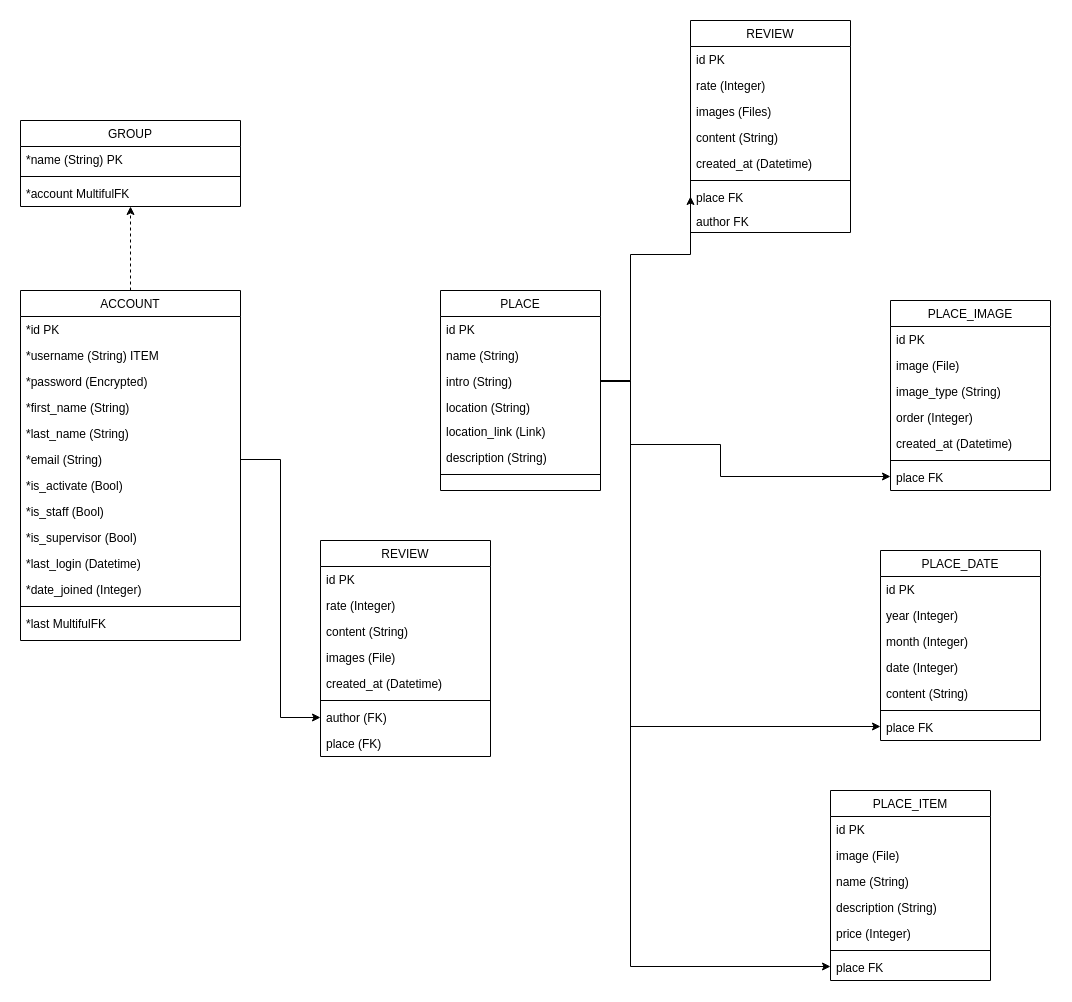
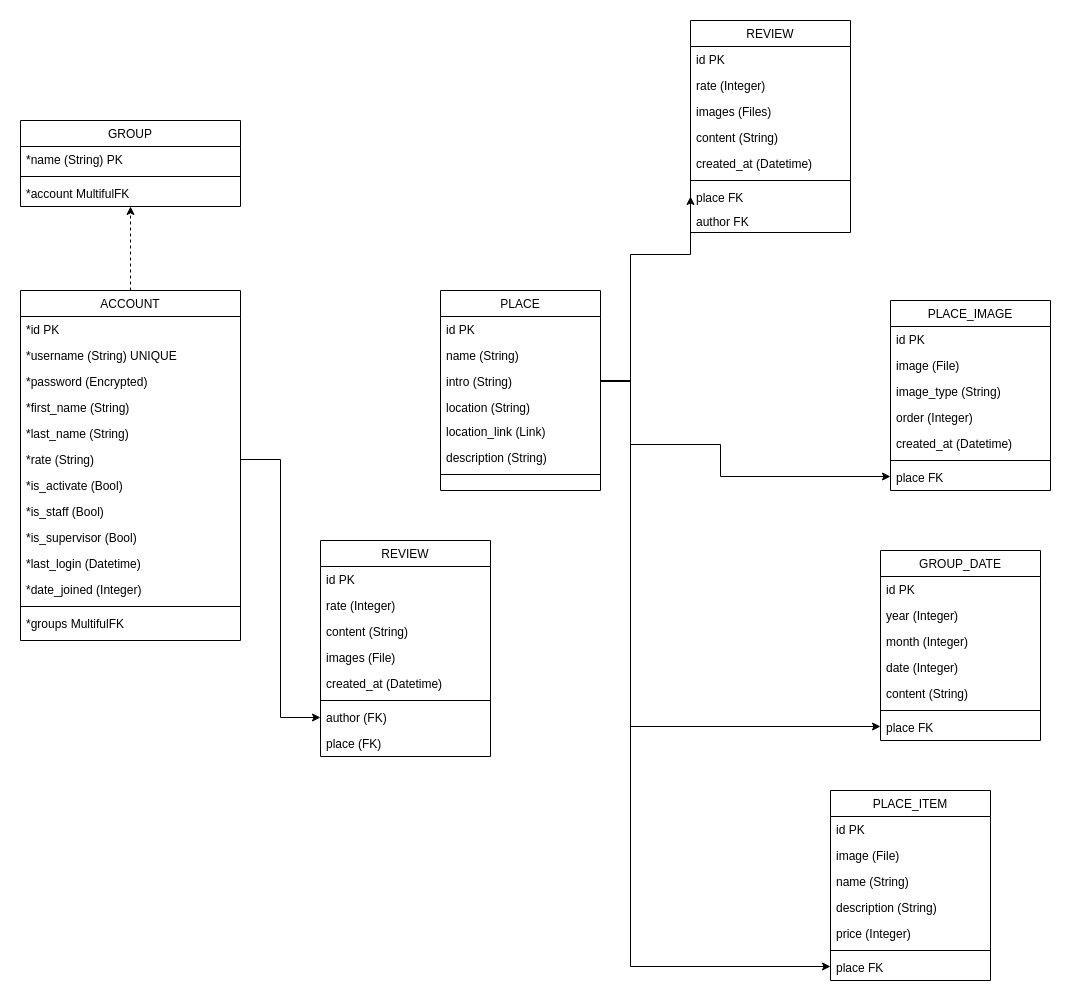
(99, 356) -> (105, 356)
(70, 460) -> (70, 460)
(960, 564) -> (960, 564)
(72, 624) -> (80, 624)
